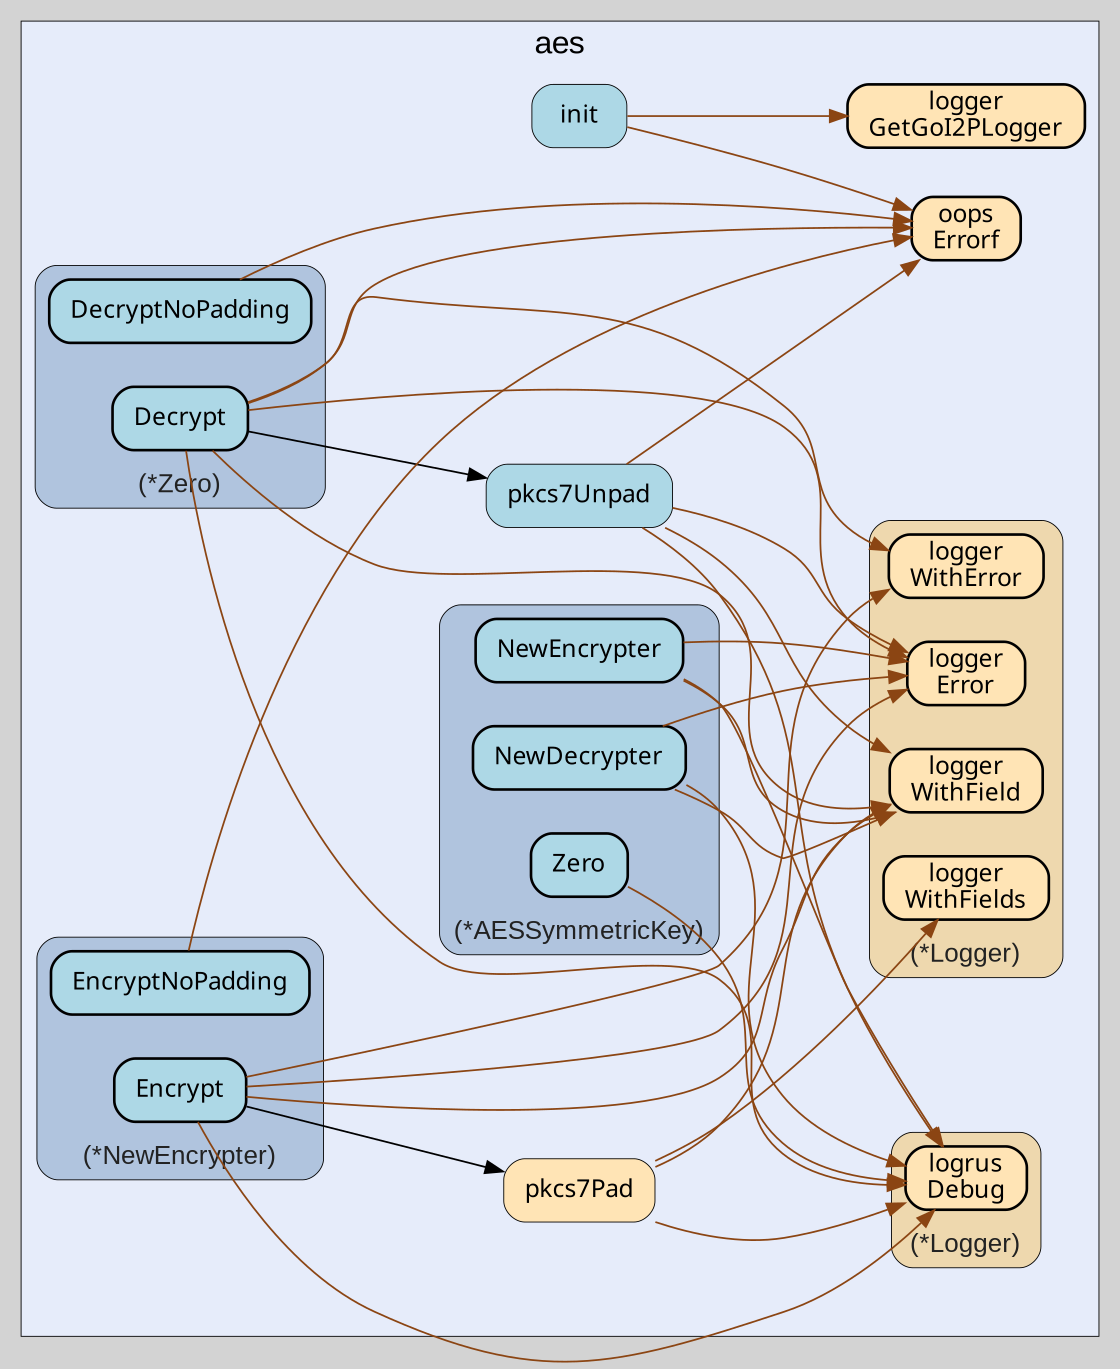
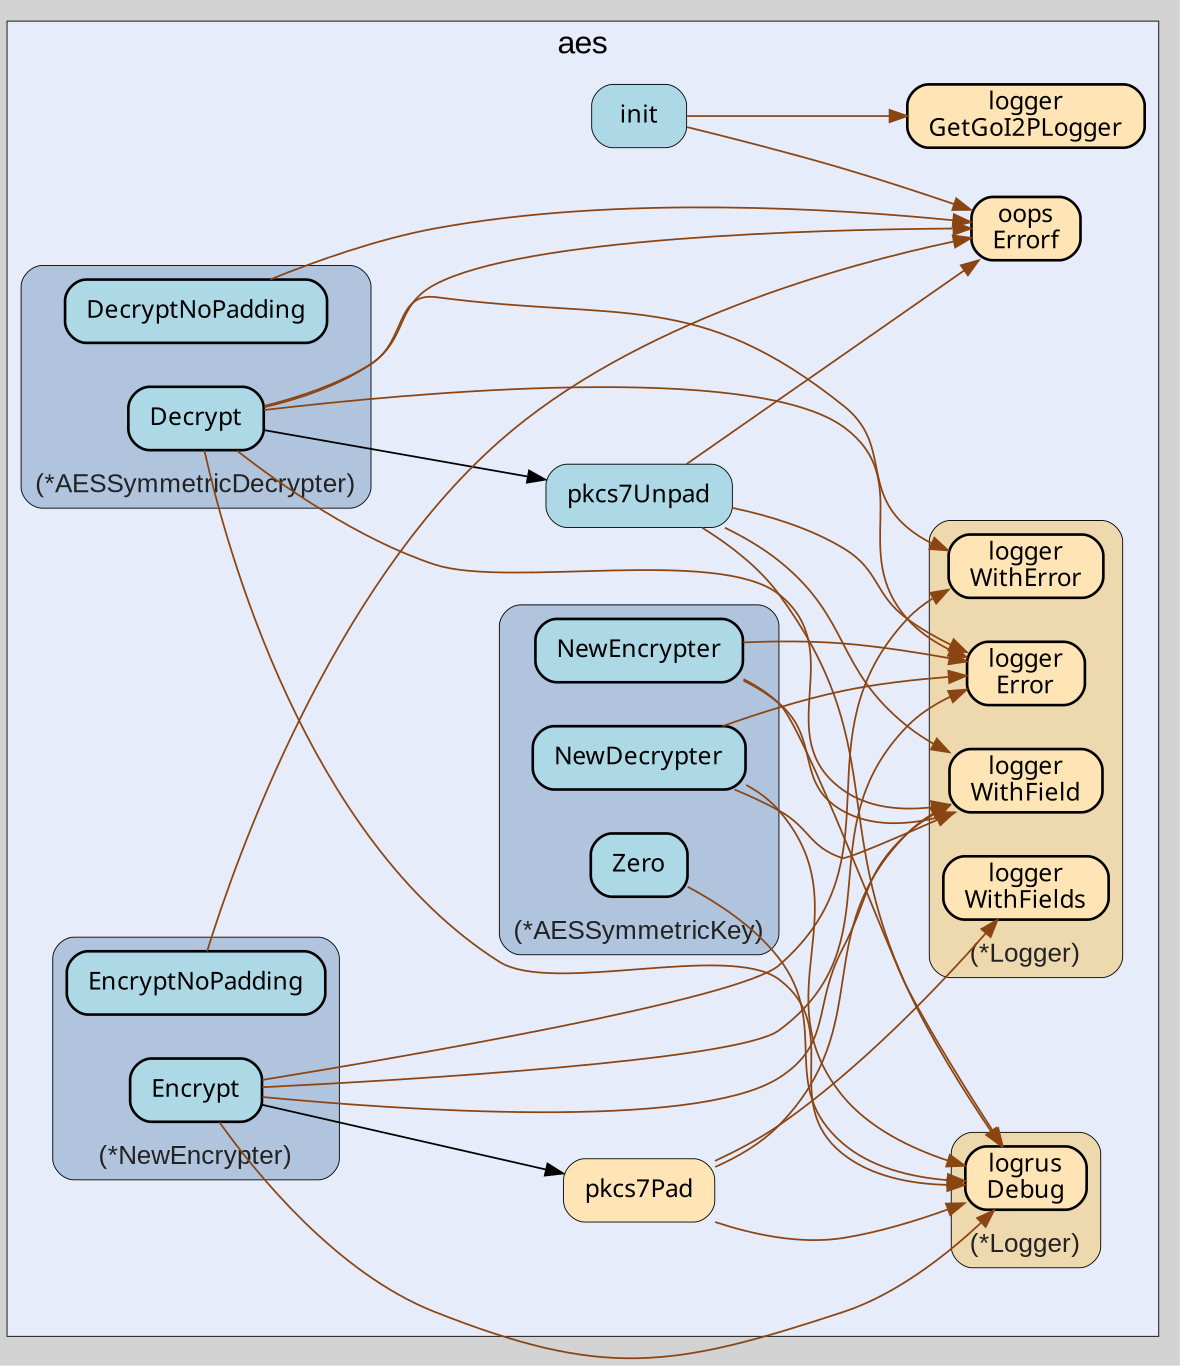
(180, 486) -> (196, 486)
